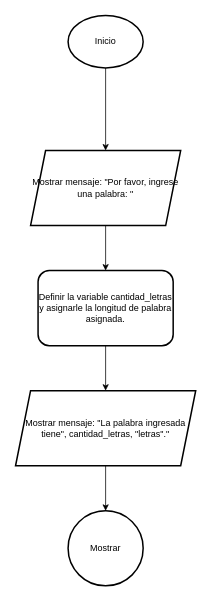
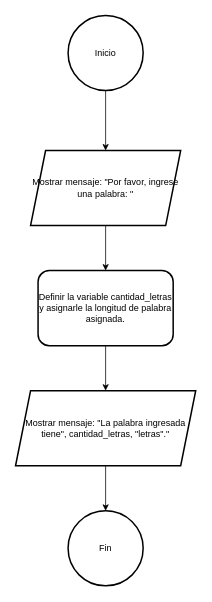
(105, 42) -> (105, 53)
(105, 548) -> (105, 548)
